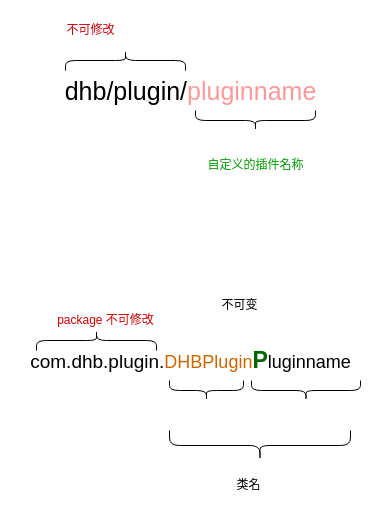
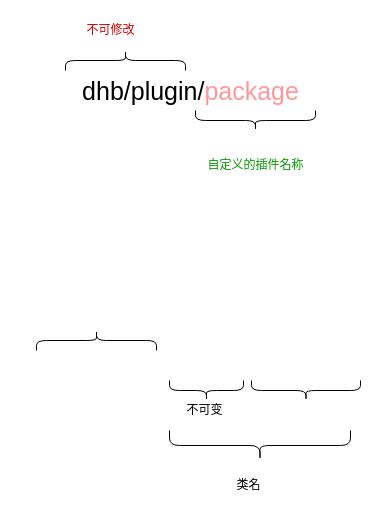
(91, 31) -> (111, 31)
(191, 91) -> (191, 91)
(240, 306) -> (205, 411)
(106, 321) -> none
(191, 361) -> none
